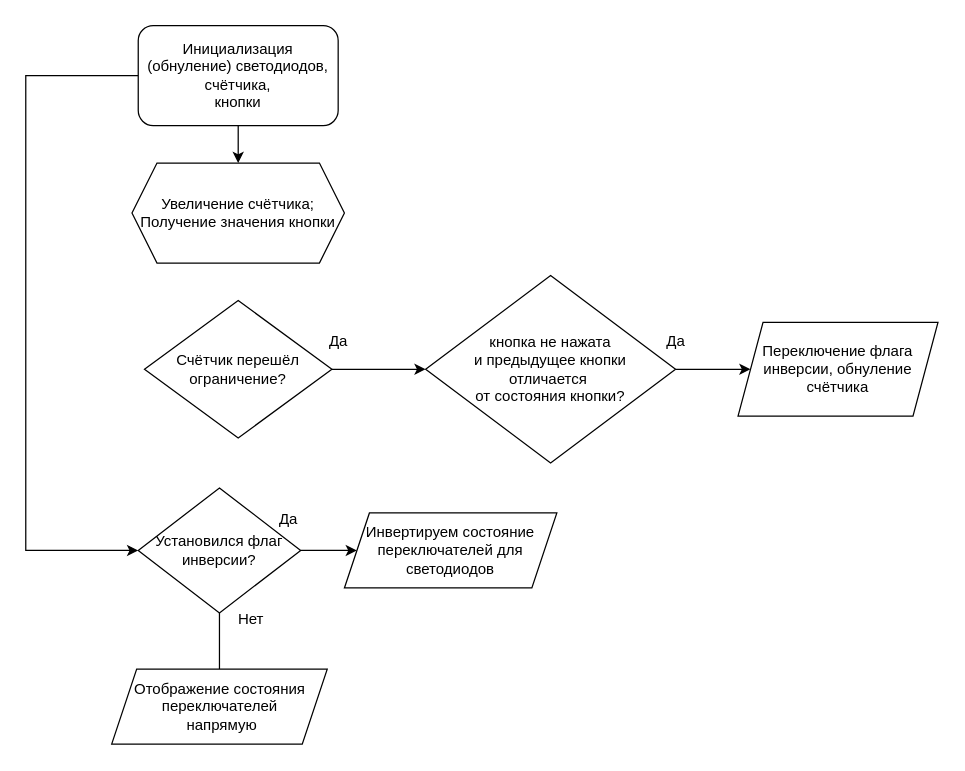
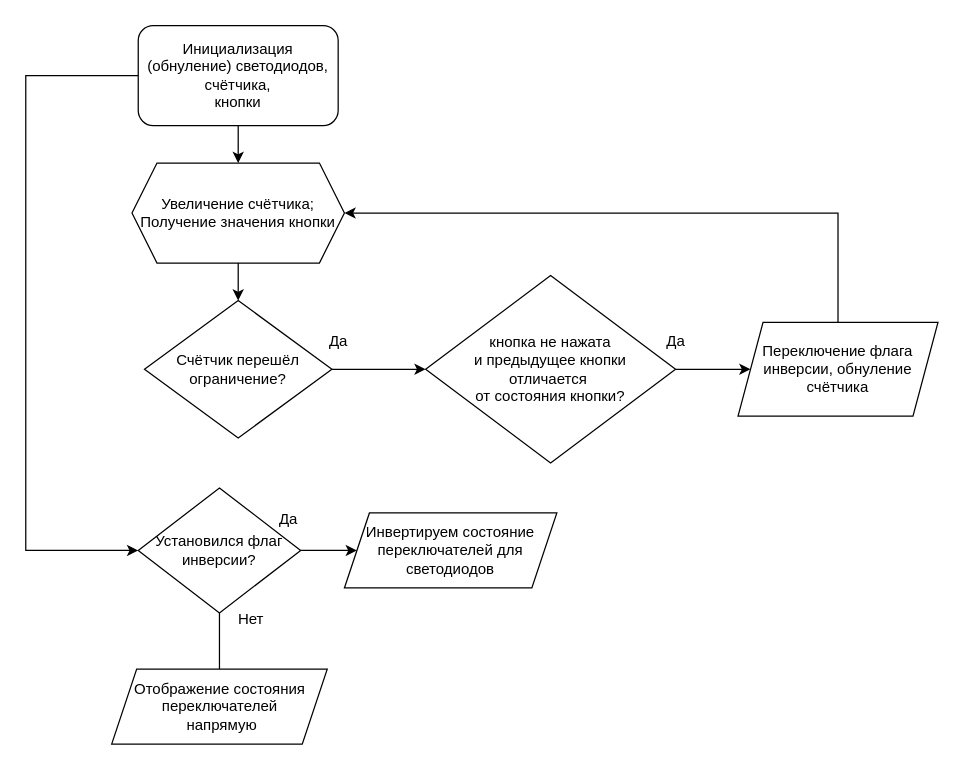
none -> (650, 213)
none -> (238, 286)
